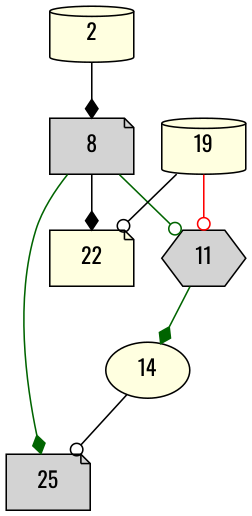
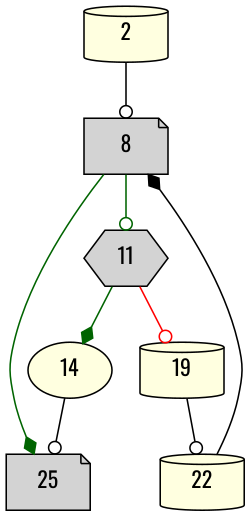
(92, 81) -> (126, 84)
(92, 193) -> (230, 316)
(204, 196) -> (151, 309)
(92, 258) -> (202, 482)
